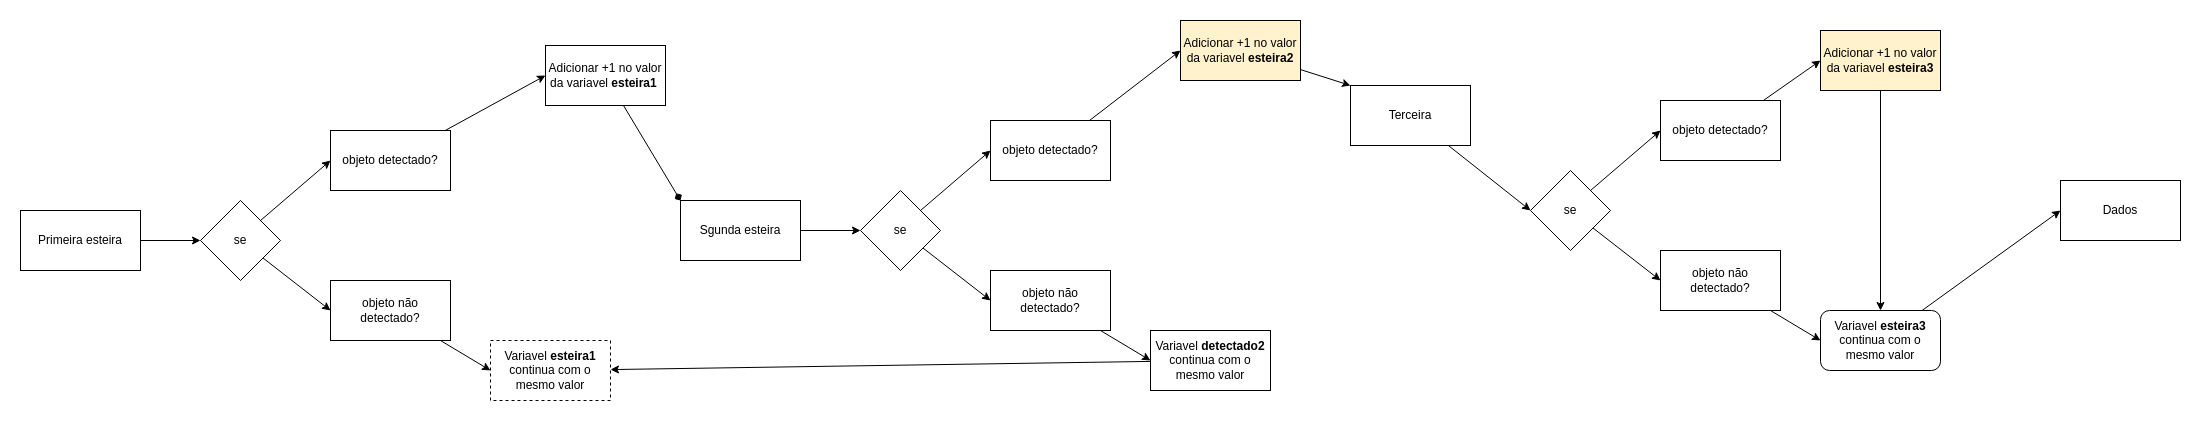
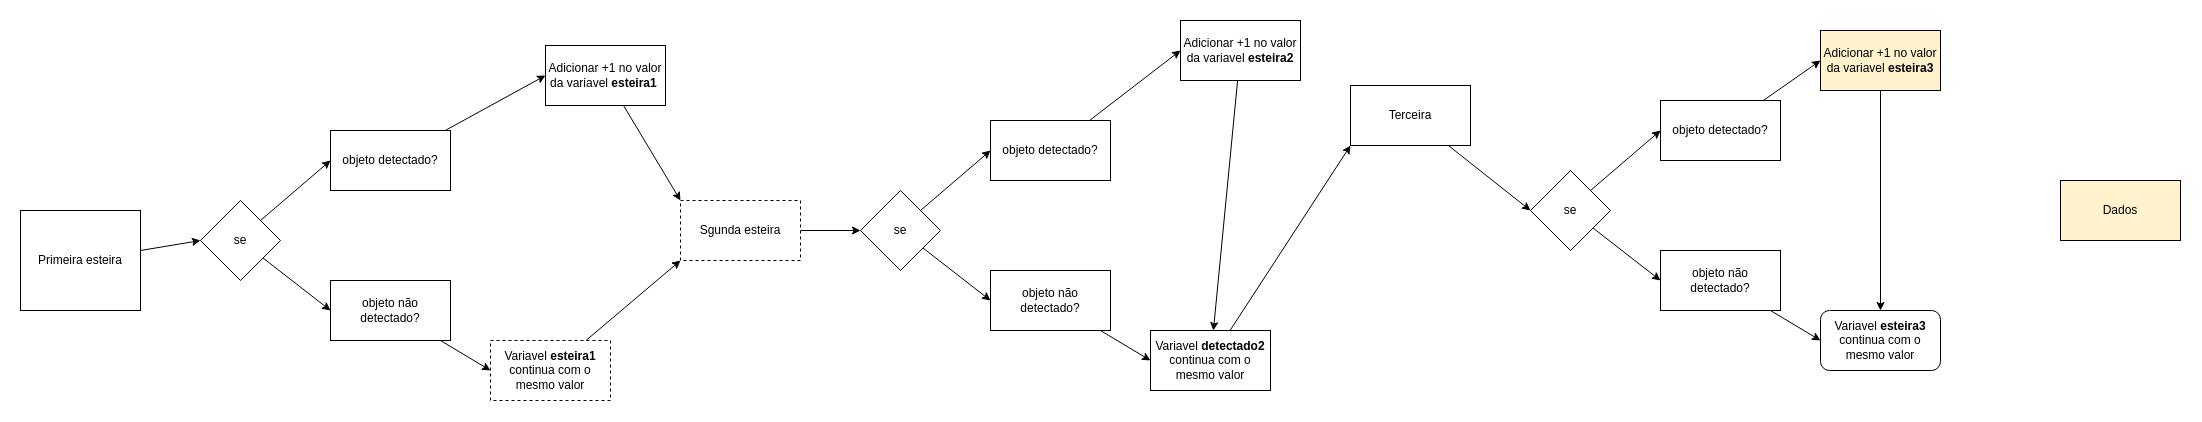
(1241, 51) -> (1241, 51)
(1322, 77) -> (1226, 202)
(676, 193) -> (676, 193)
(2121, 211) -> (2121, 211)
(741, 231) -> (741, 231)
(81, 241) -> (81, 261)
(1989, 262) -> none
none -> (630, 303)
(884, 365) -> (1289, 241)
